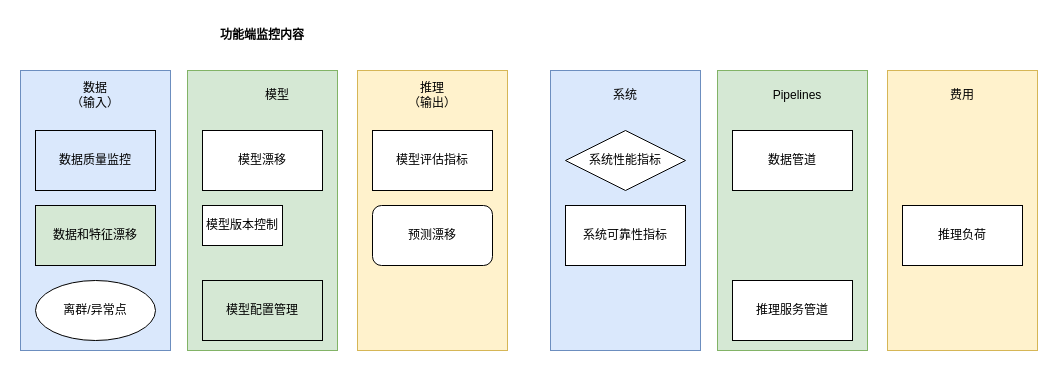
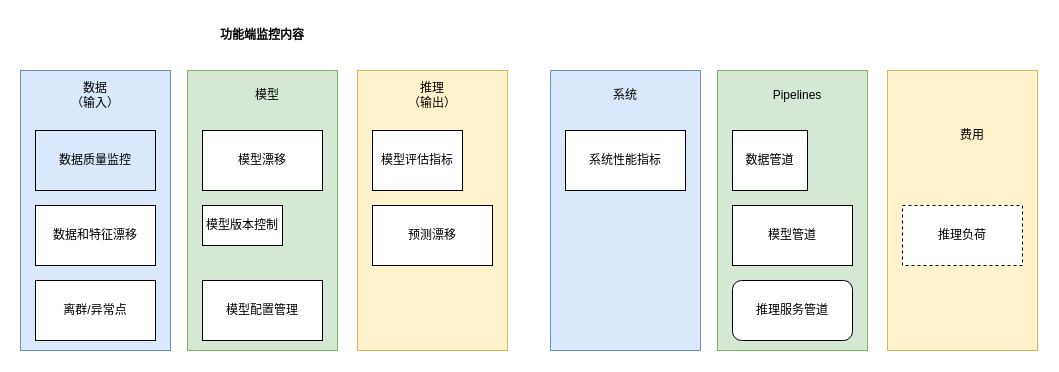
(278, 96) -> (268, 96)
(963, 96) -> (973, 136)
(433, 161) -> (418, 161)
(626, 161) -> (626, 161)
(793, 161) -> (770, 161)
(96, 236) -> (96, 236)
(433, 236) -> (433, 236)
(626, 236) -> none
none -> (793, 236)
(963, 236) -> (963, 236)
(96, 311) -> (96, 311)
(263, 311) -> (263, 311)
(793, 311) -> (793, 311)
